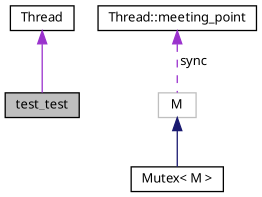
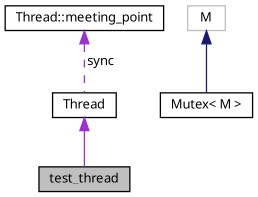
(177, 68) -> (84, 68)
(42, 105) -> (84, 179)
